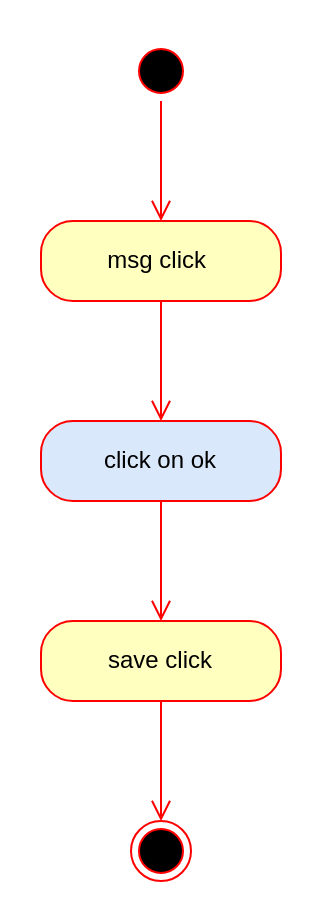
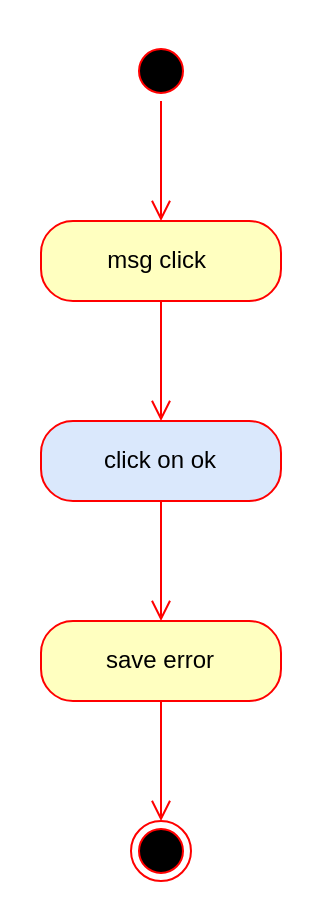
(161, 661) -> (161, 661)
